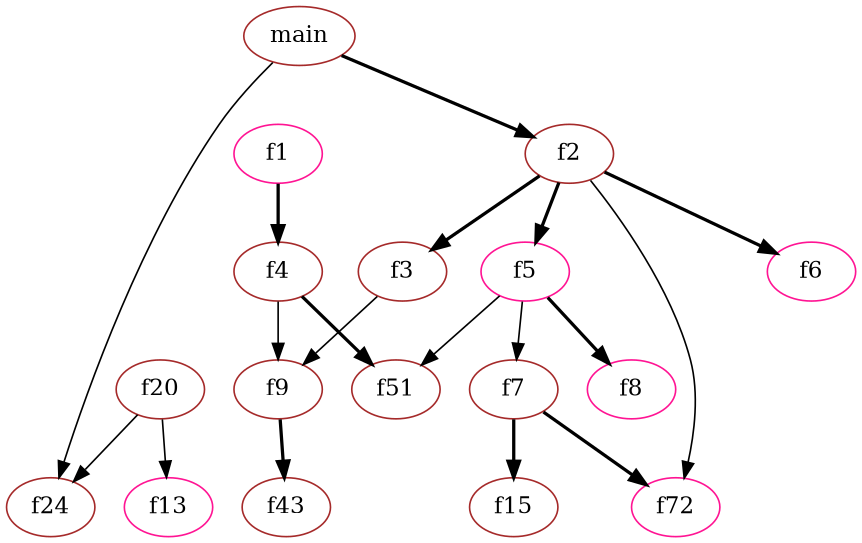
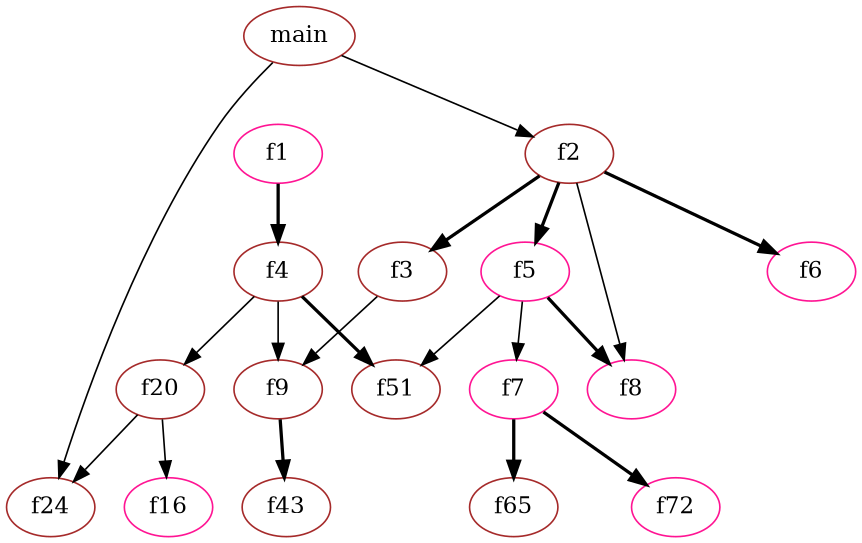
(430, 93) -> (430, 93)
(673, 311) -> (598, 264)
none -> (225, 325)
(514, 389) -> (514, 389)
(169, 507) -> (169, 507)
(514, 507) -> (514, 507)
